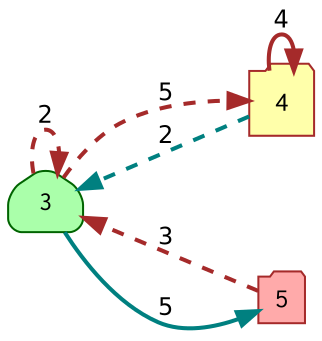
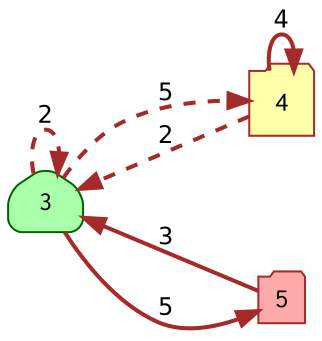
(174, 149) -> (174, 149)
(181, 258) -> (181, 258)
(137, 310) -> (137, 310)
